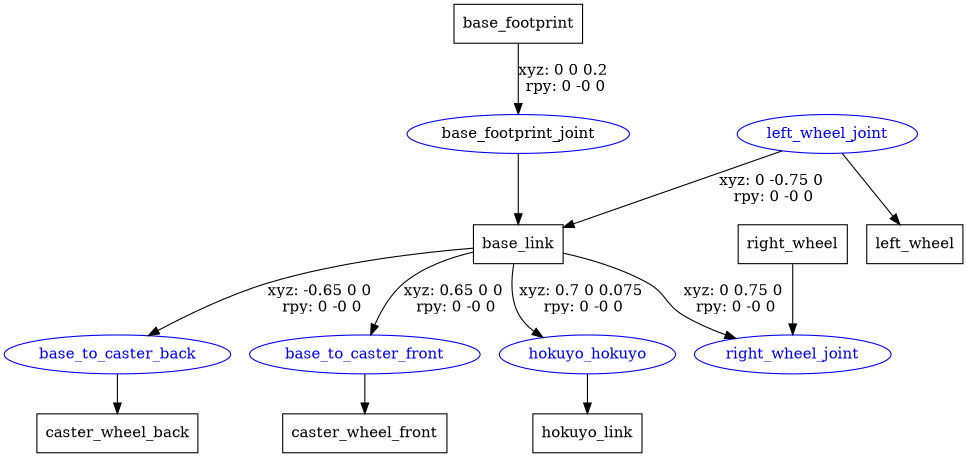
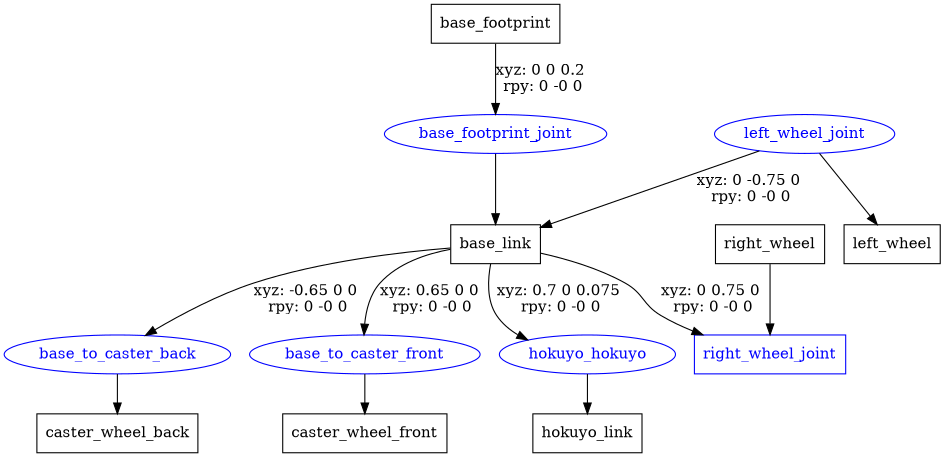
(518, 134) -> (496, 134)
(793, 354) -> (770, 354)
